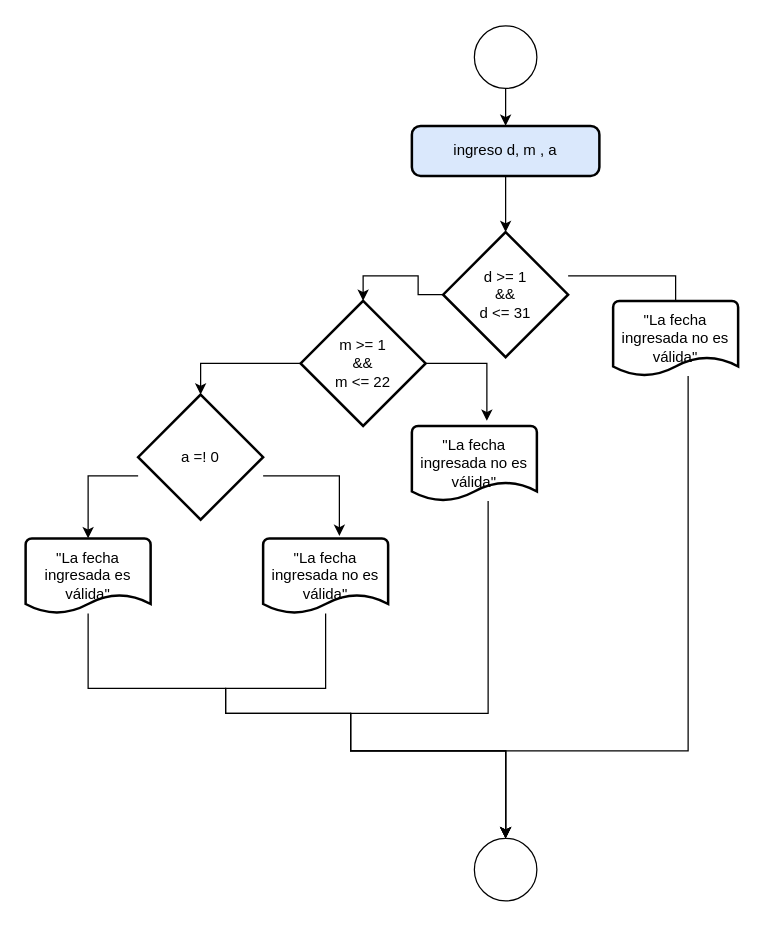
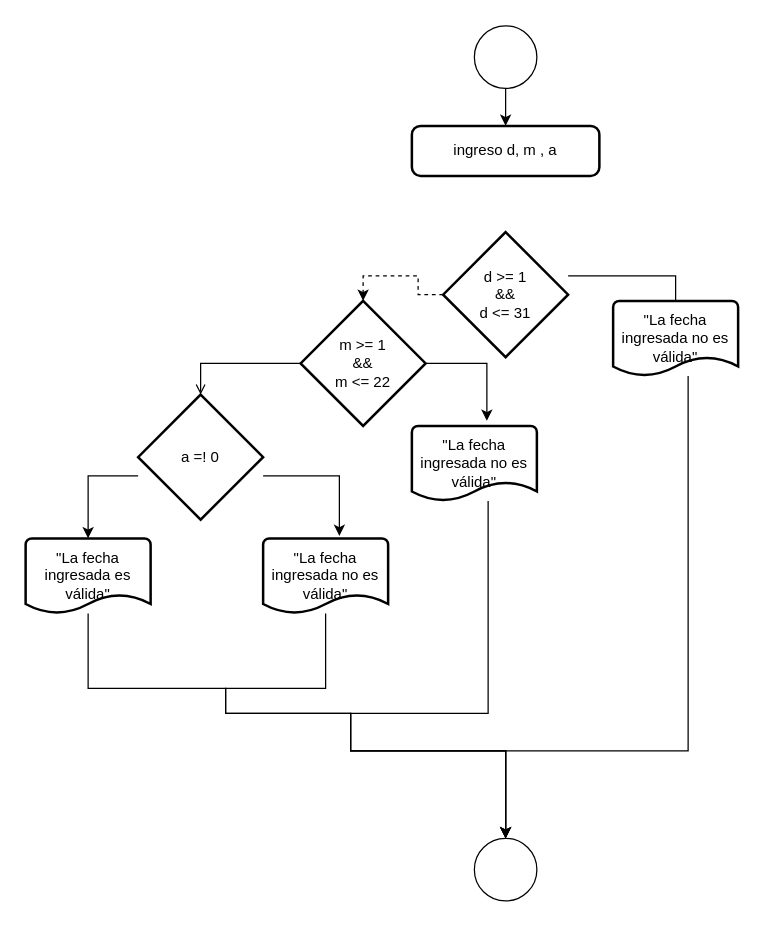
(506, 151) -> (506, 151)
(506, 200) -> none
(403, 276) -> (403, 276)
(201, 384) -> (201, 386)
